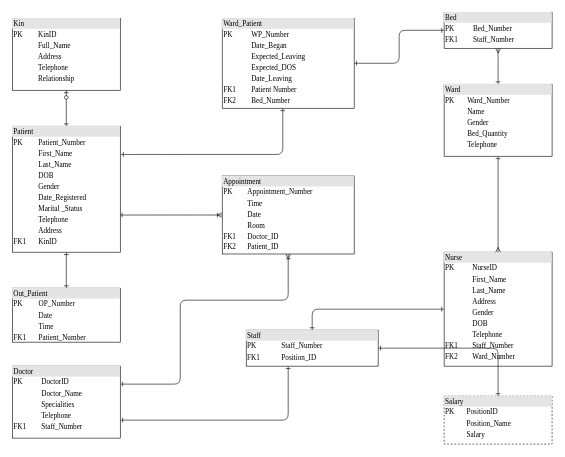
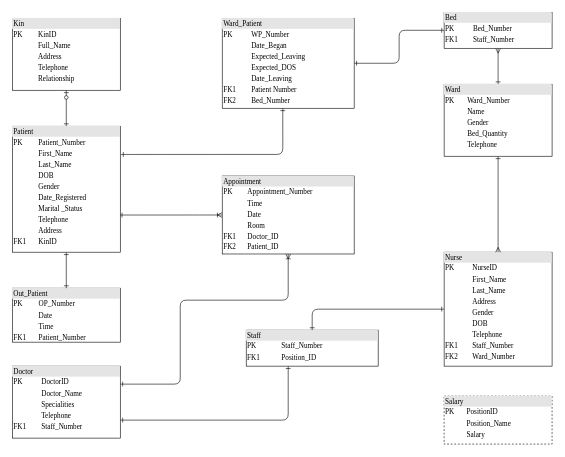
(440, 348) -> none
